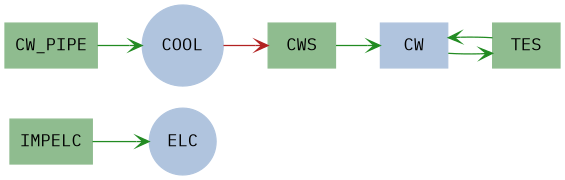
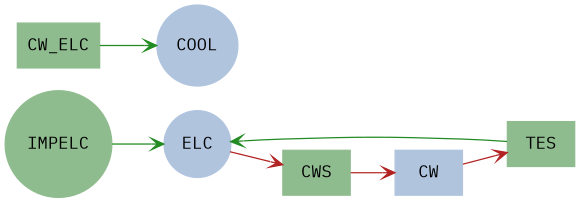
(477, 37) -> (375, 137)
(51, 46) -> (58, 46)
(240, 46) -> (250, 157)
(352, 46) -> (367, 173)
(464, 54) -> (479, 160)
(51, 142) -> (58, 144)
